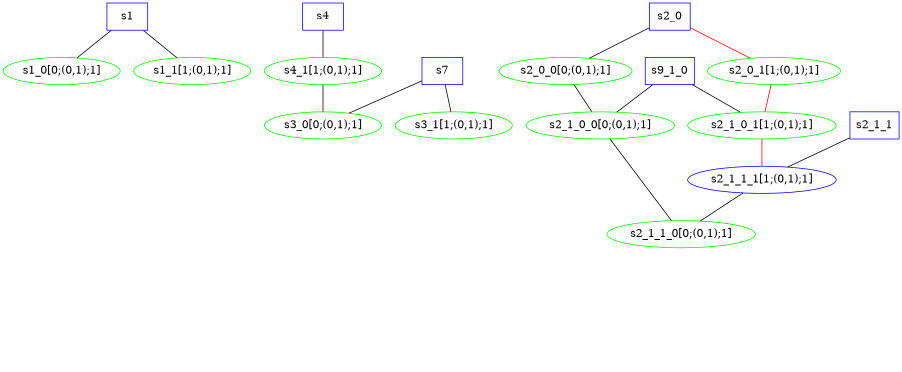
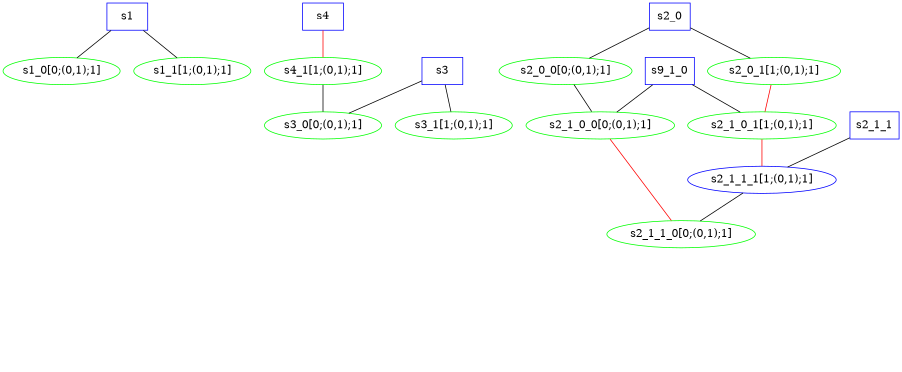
(720, 43) -> (720, 43)
(323, 44) -> (323, 44)
(442, 71) -> (442, 71)
(641, 180) -> (641, 180)
